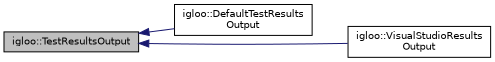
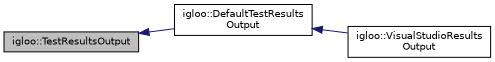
(248, 44) -> (335, 31)
